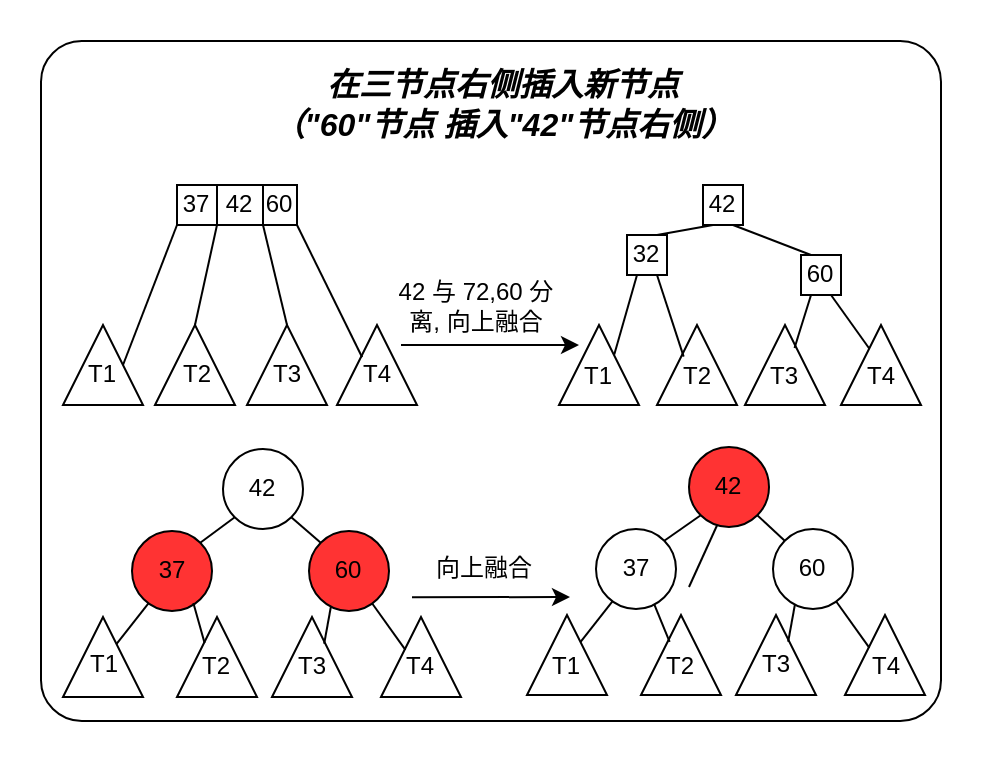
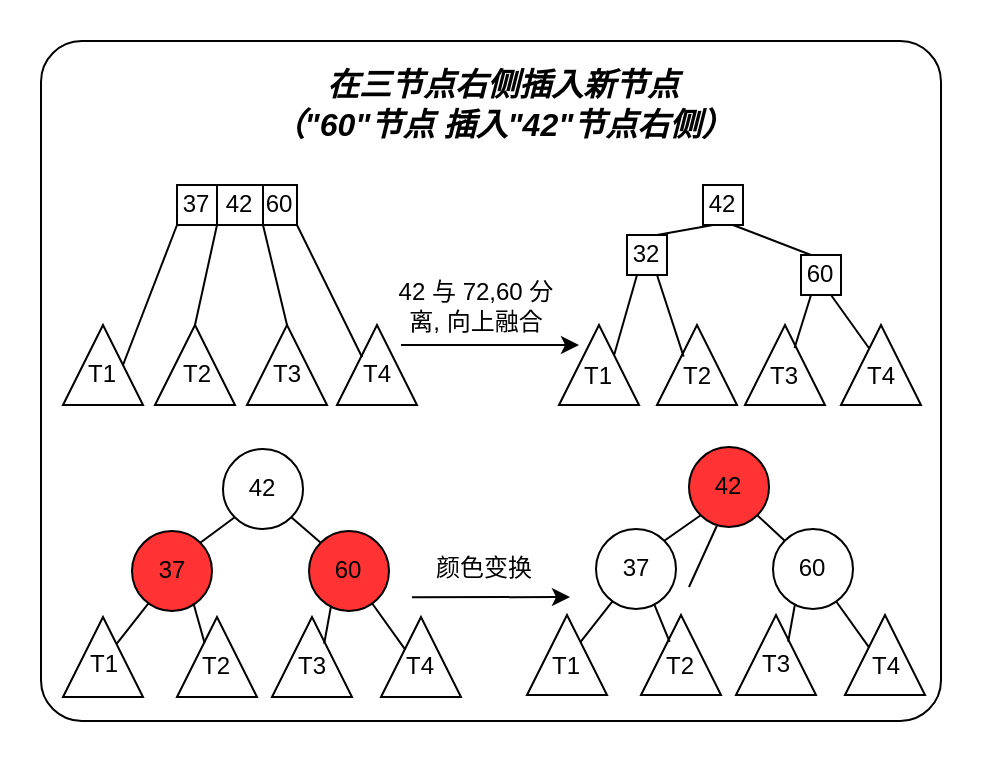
(485, 569) -> (485, 569)
